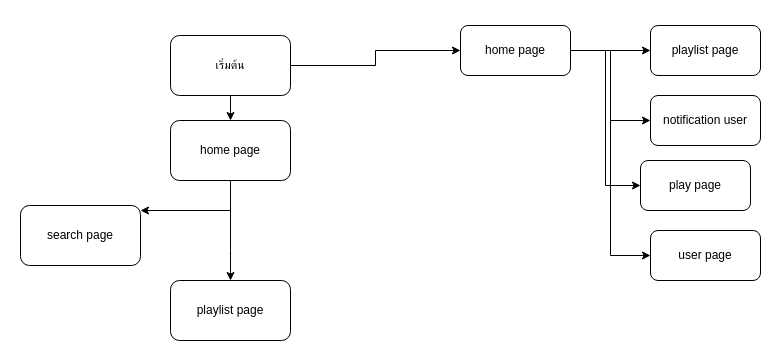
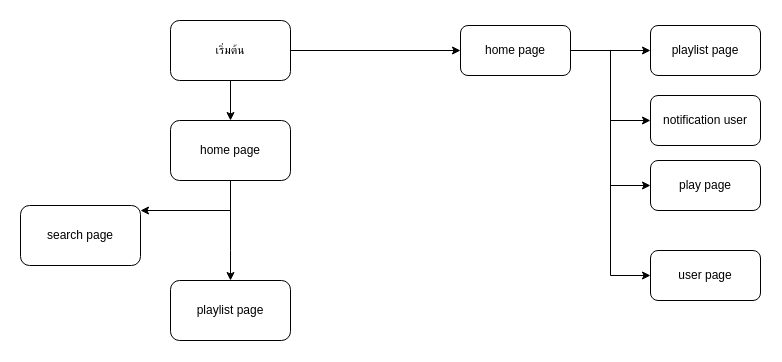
(231, 66) -> (231, 51)
(696, 186) -> (706, 186)
(706, 256) -> (706, 276)
